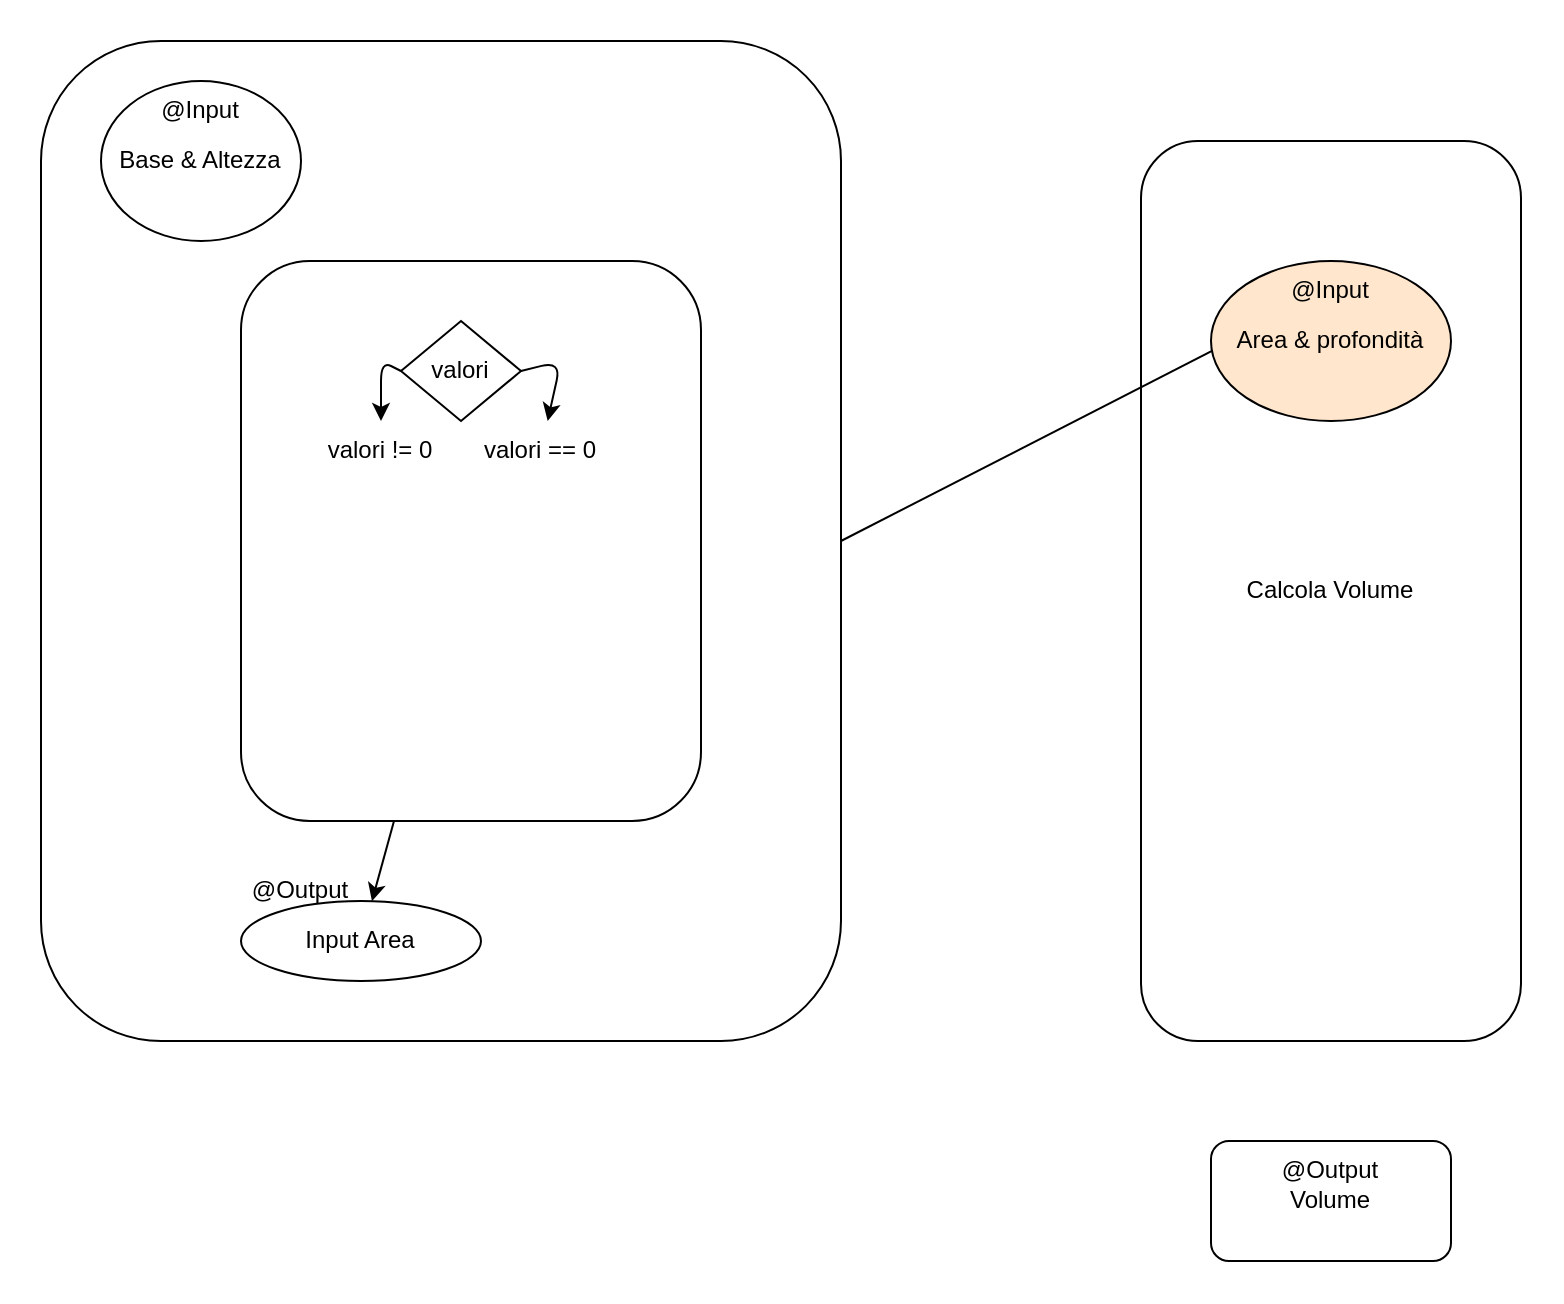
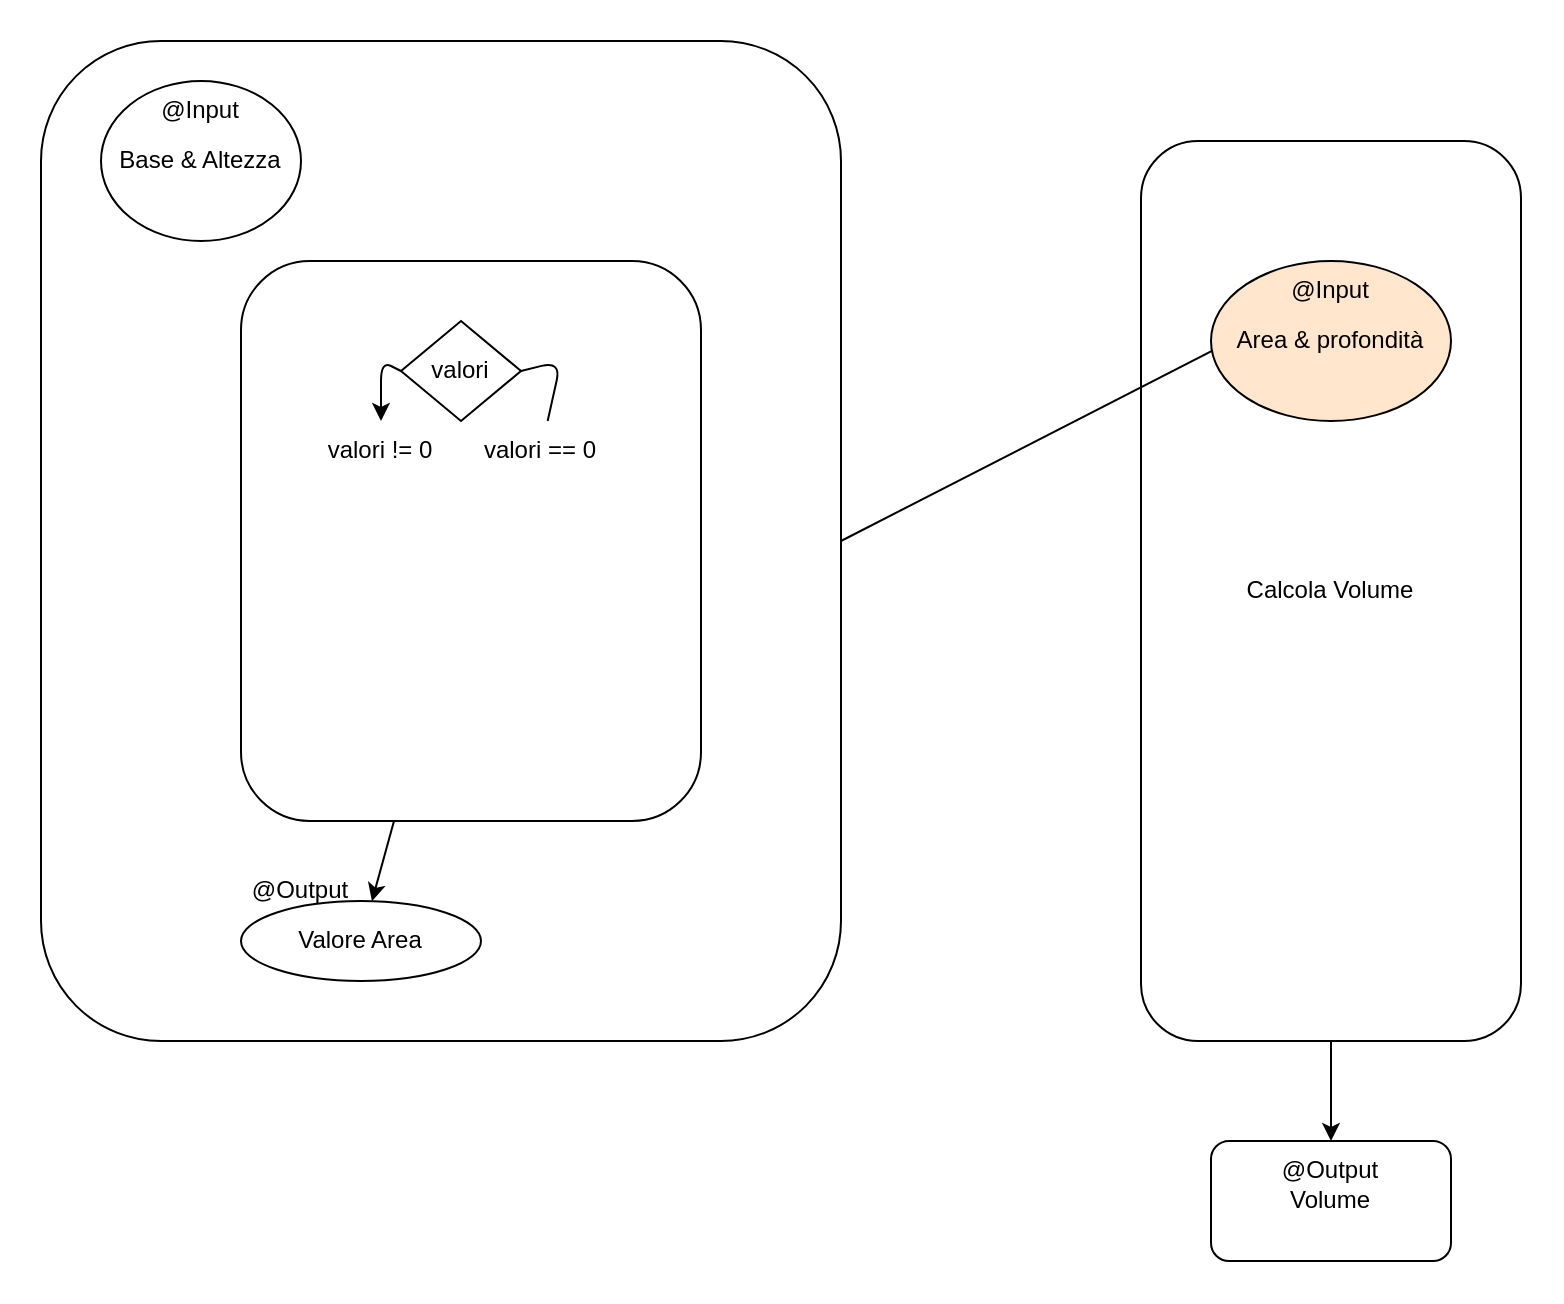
(551, 406) -> (549, 413)
(361, 941) -> (361, 941)
none -> (1331, 1084)
